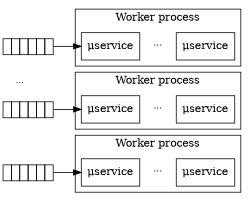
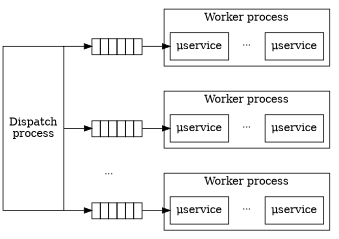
none -> (33, 128)
